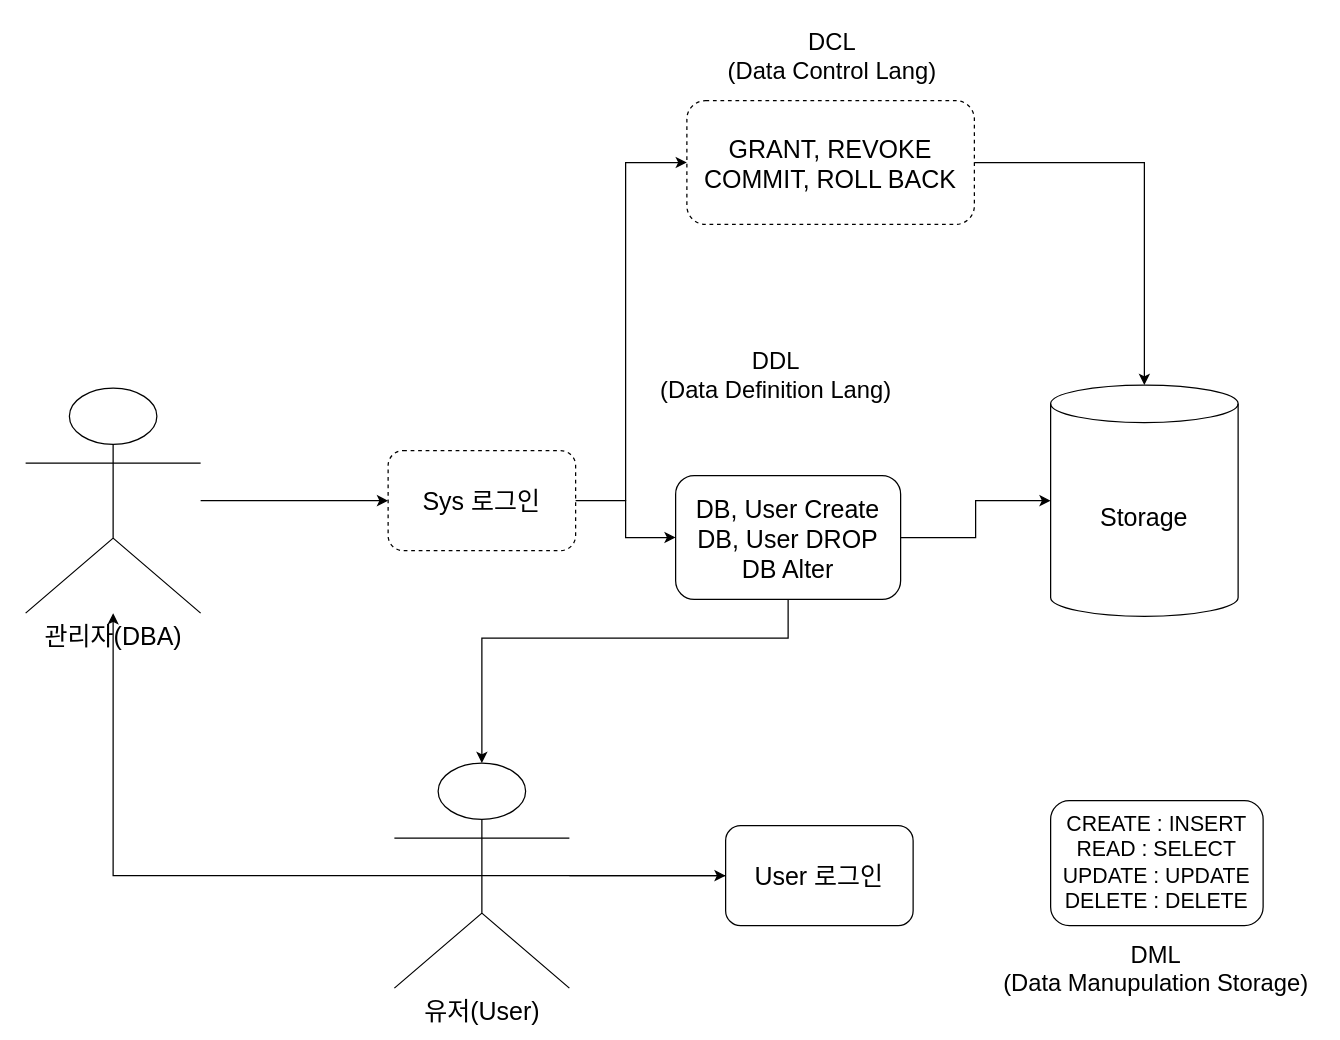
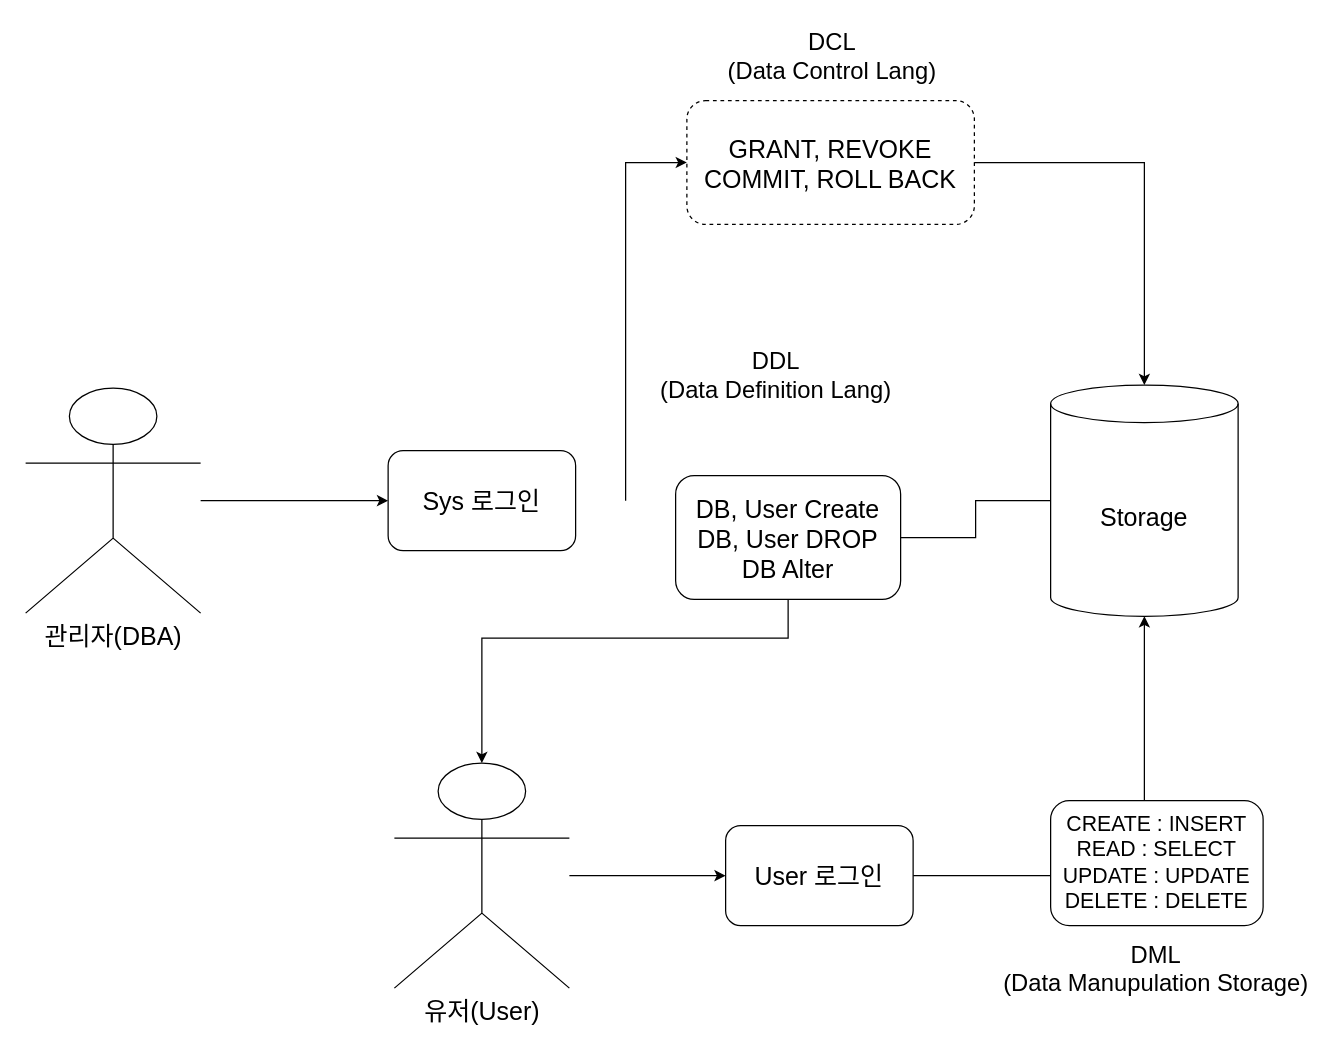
(482, 501) -> (482, 501)
(1041, 501) -> (1044, 501)
(626, 515) -> none
(190, 876) -> (1144, 712)
